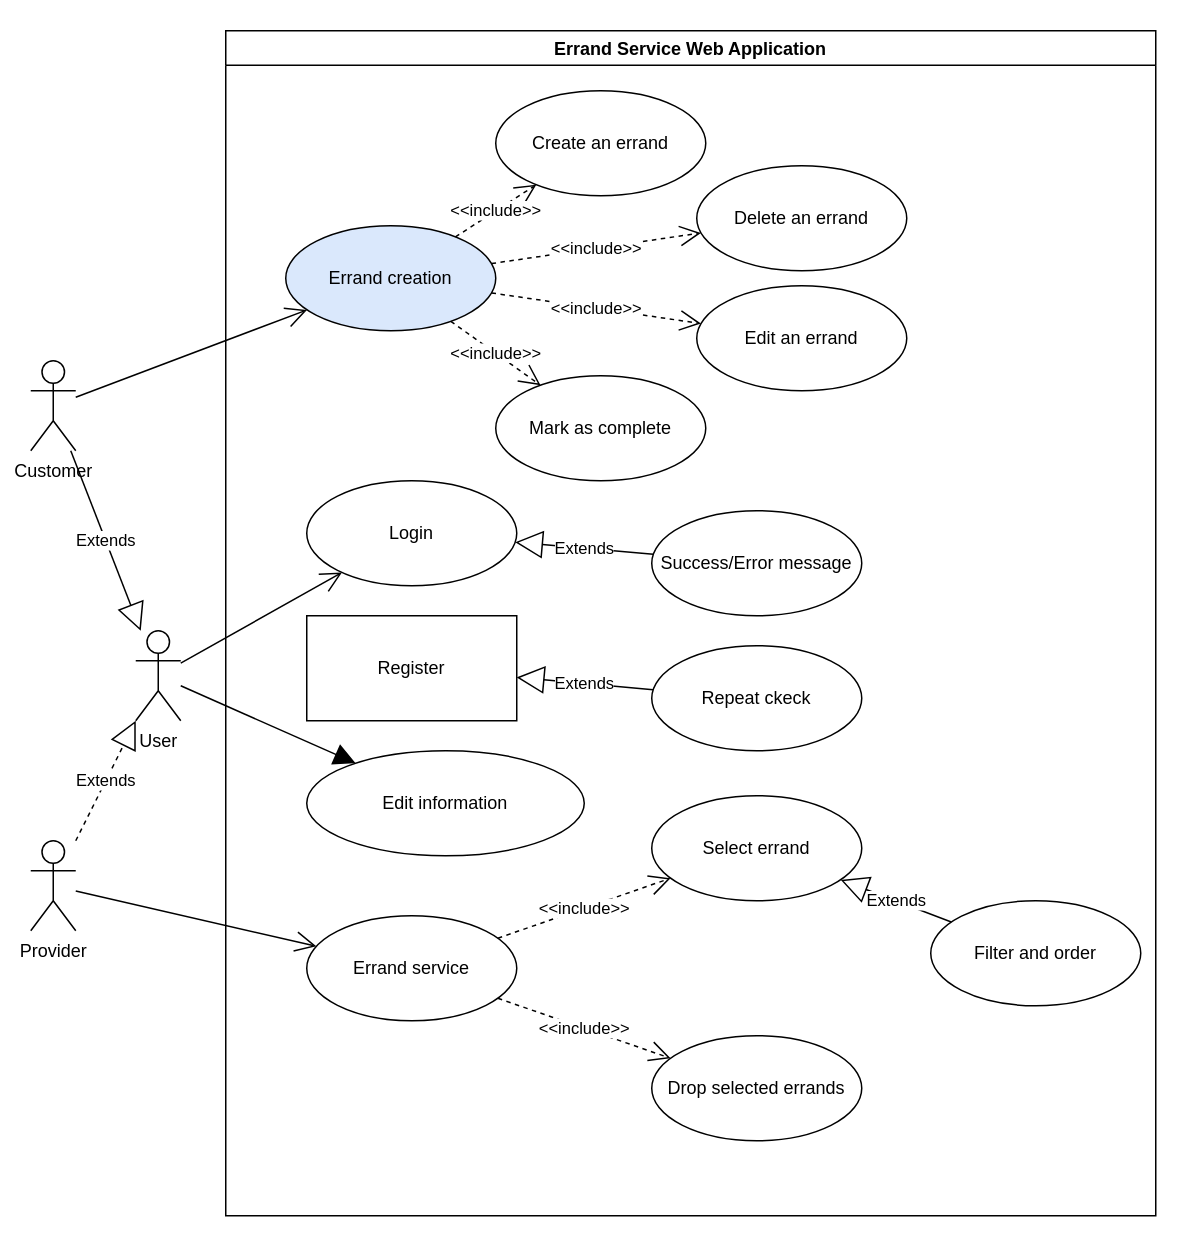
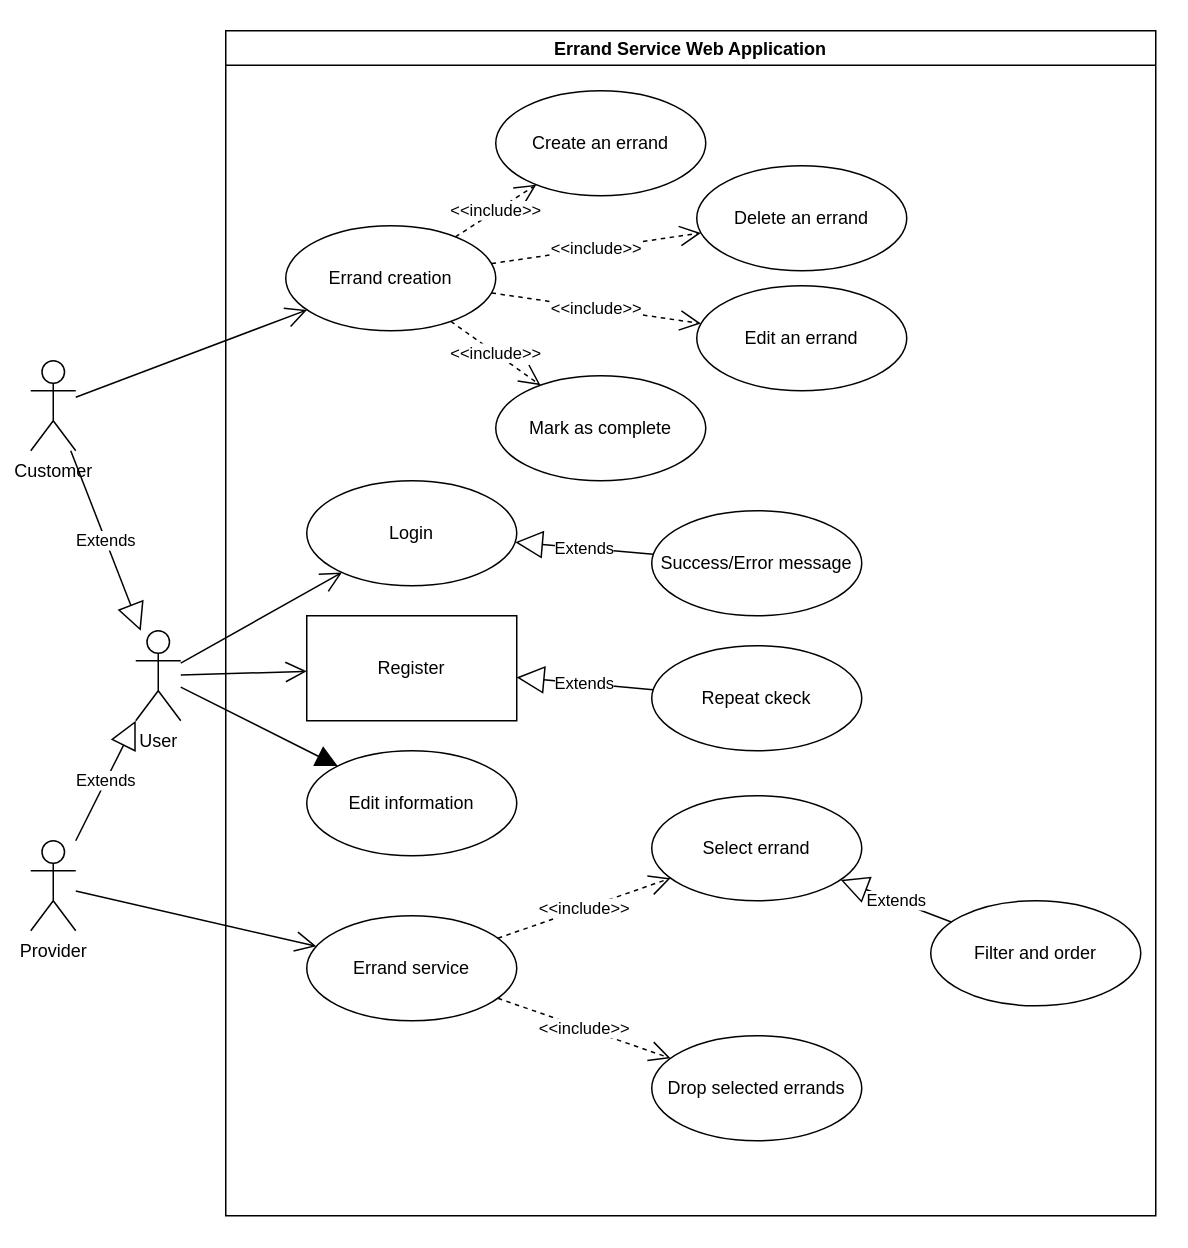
(391, 278) -> (391, 278)
none -> (242, 673)
(446, 803) -> (412, 803)
(89, 815) -> (89, 815)
